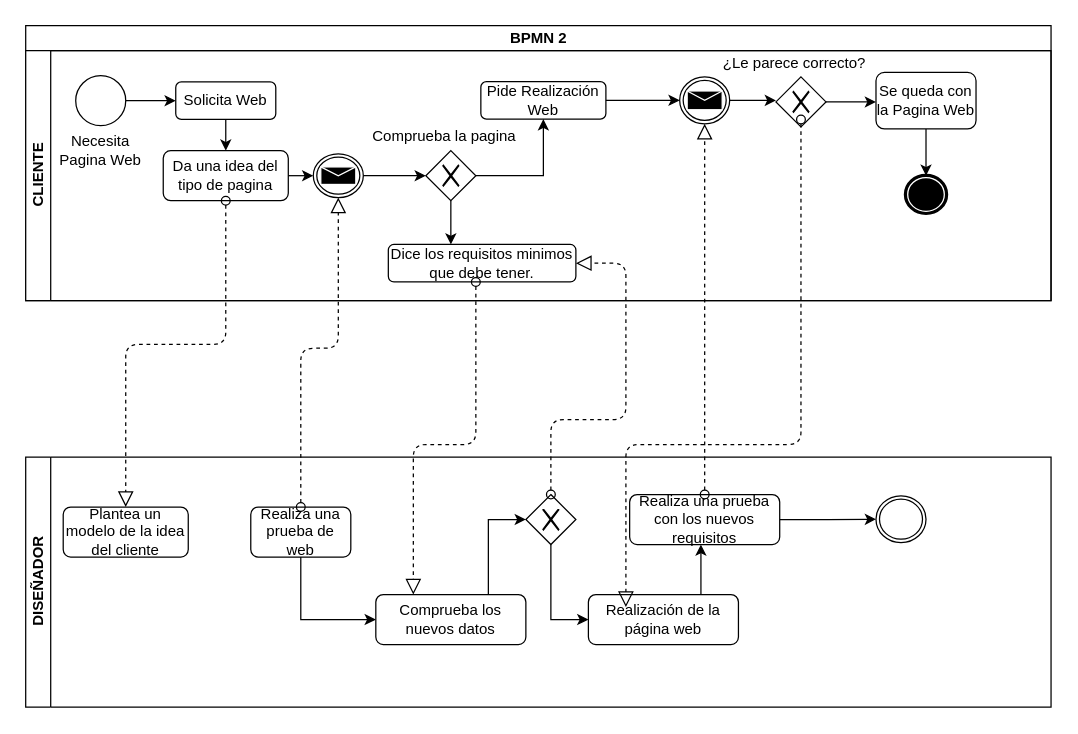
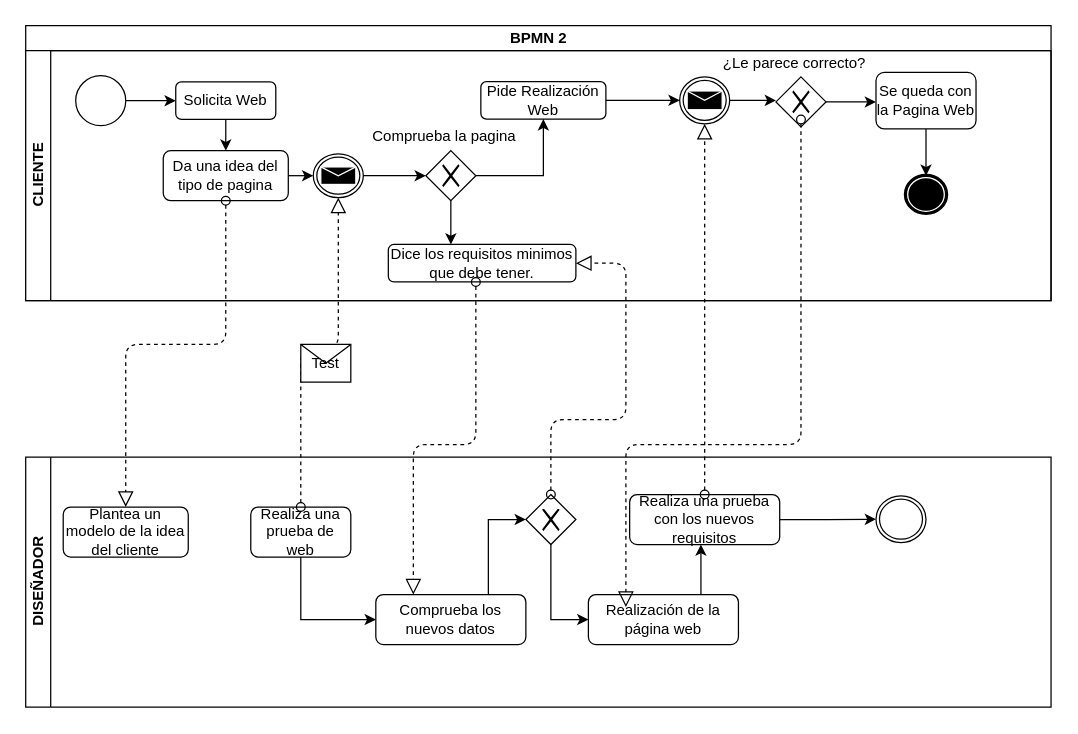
(101, 151) -> none
none -> (326, 363)
